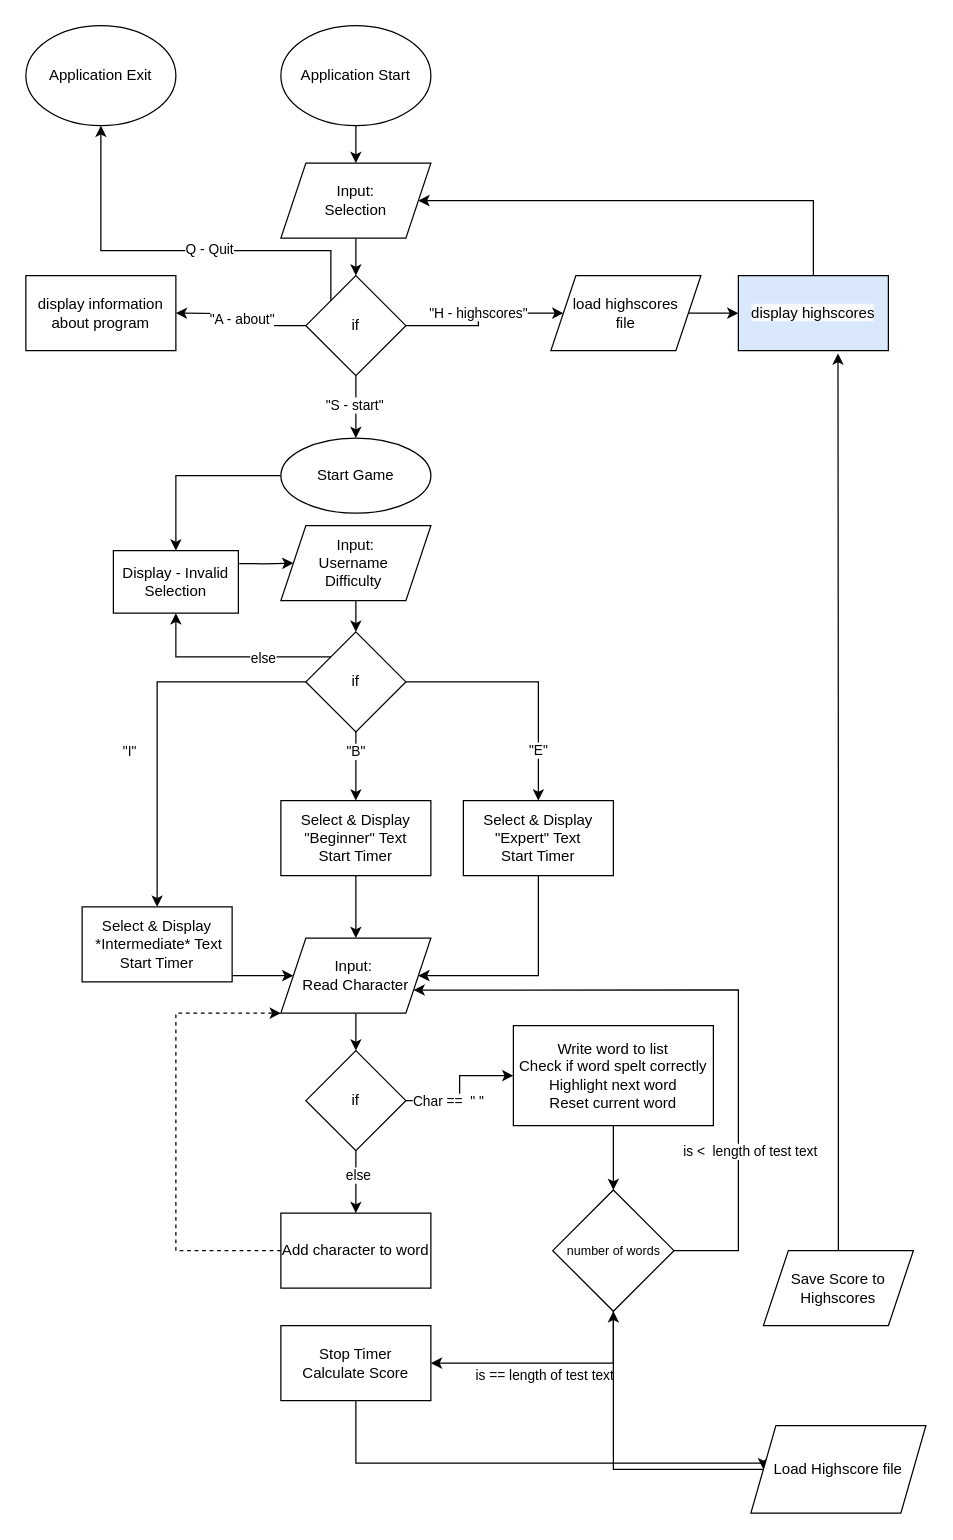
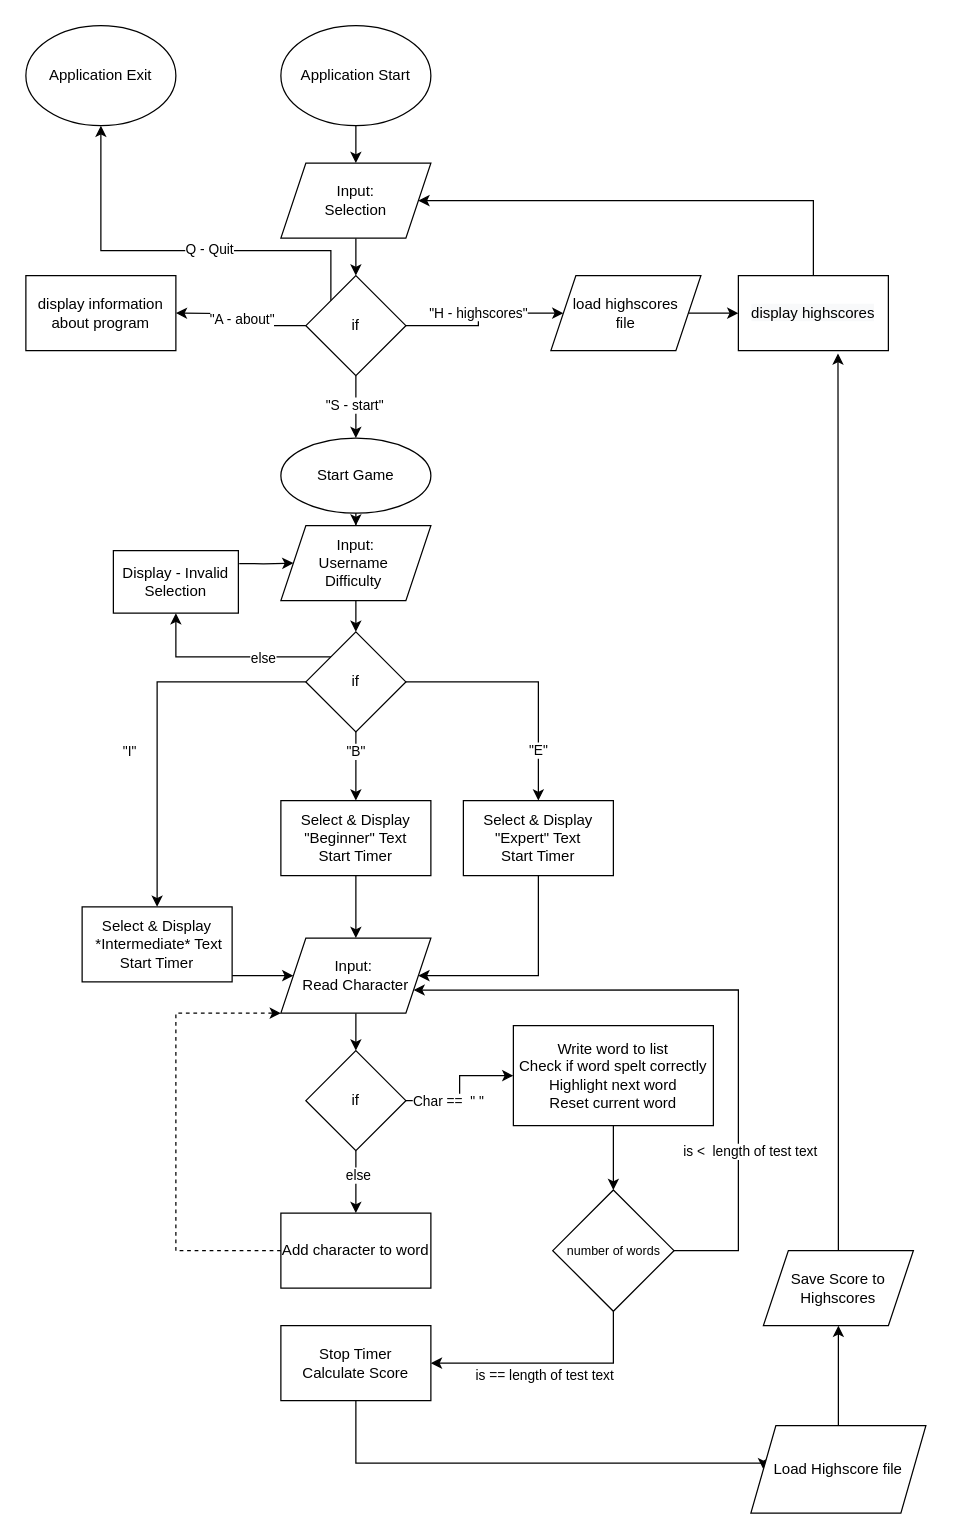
(813, 313) -> (813, 313)
(195, 476) -> (356, 519)
(636, 1469) -> (838, 1380)
